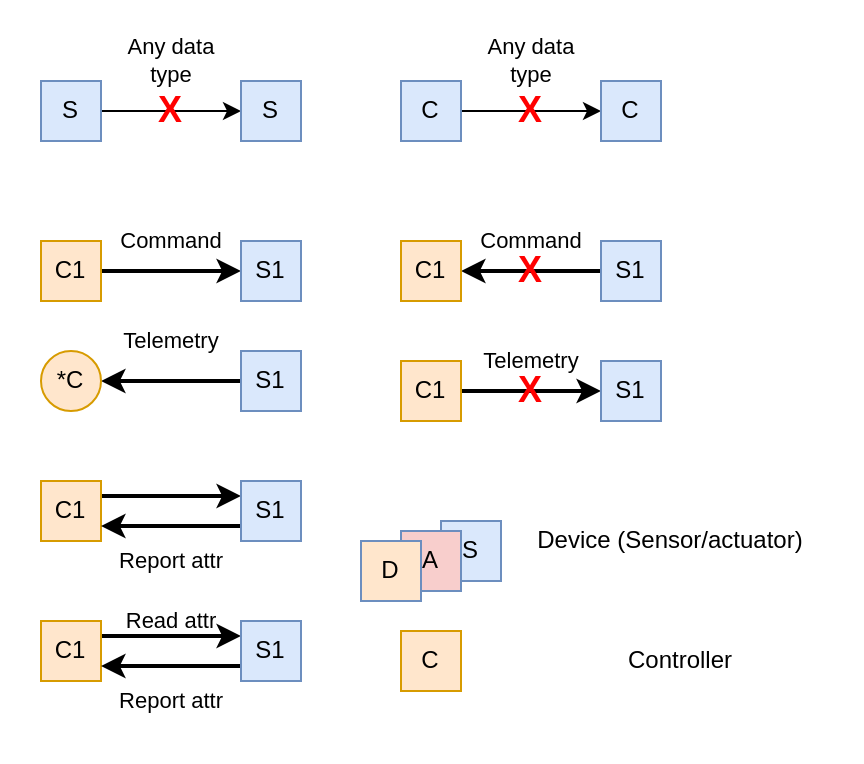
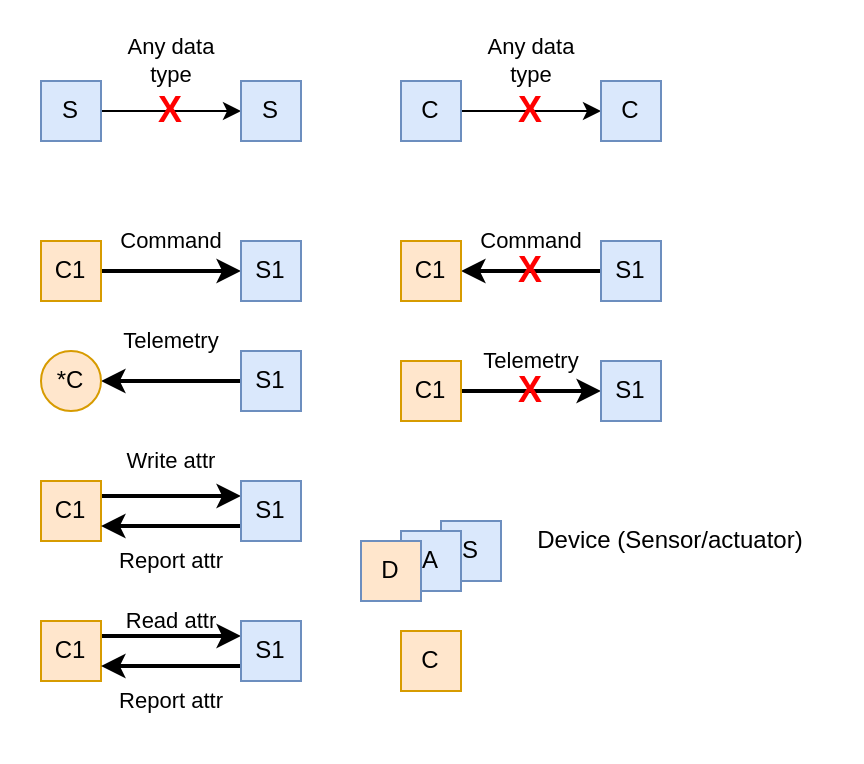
none -> (171, 461)
(431, 561) -> (431, 561)
(681, 661) -> none
